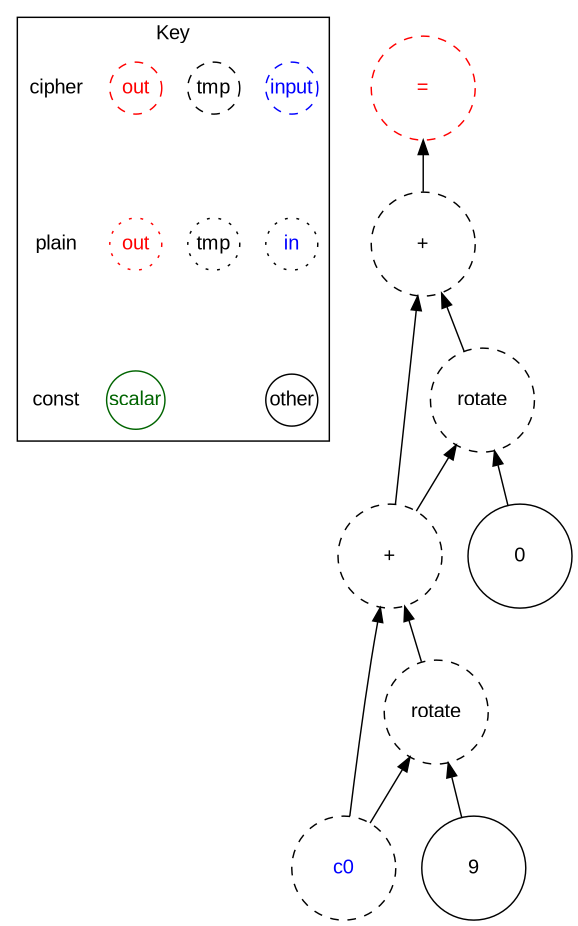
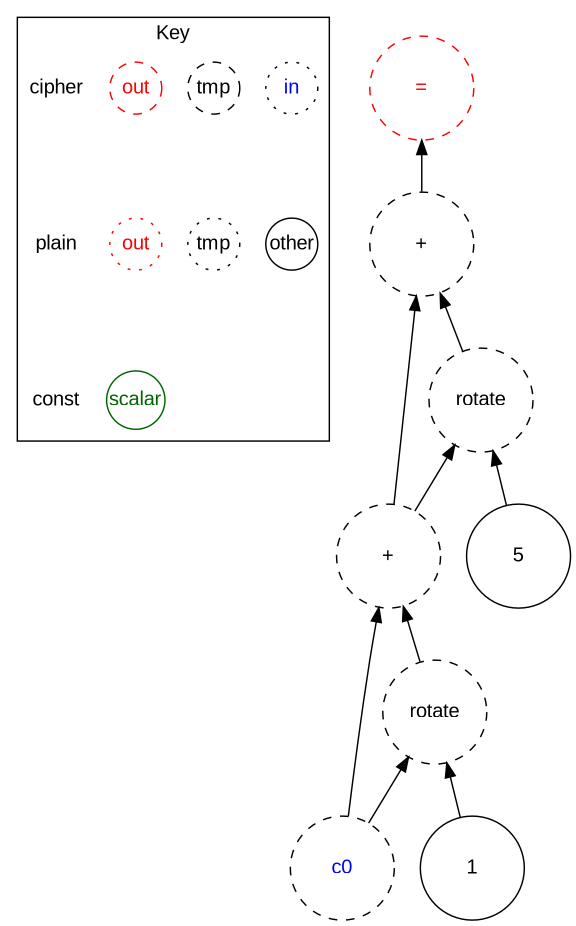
(292, 88) -> none
(520, 556) -> (519, 556)
(474, 868) -> (472, 868)
